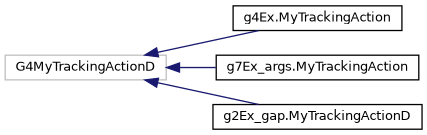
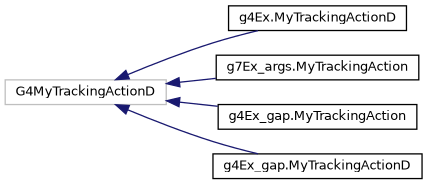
(318, 18) -> (318, 18)
none -> (318, 117)
(318, 117) -> (318, 166)
